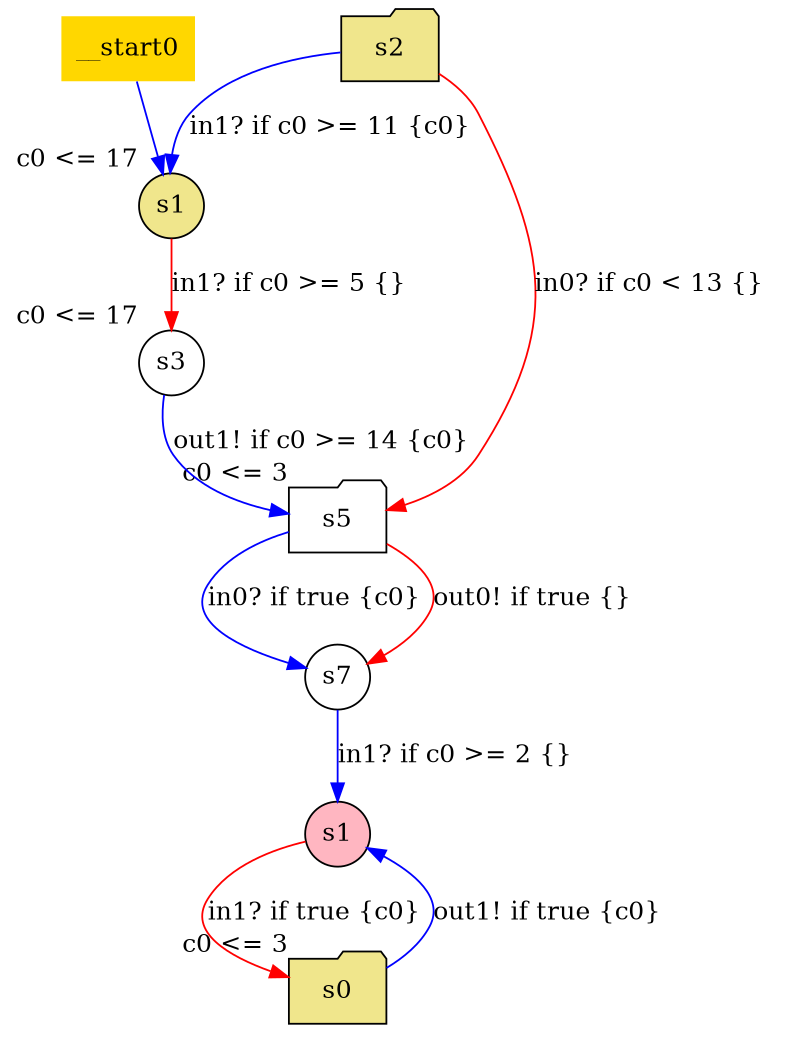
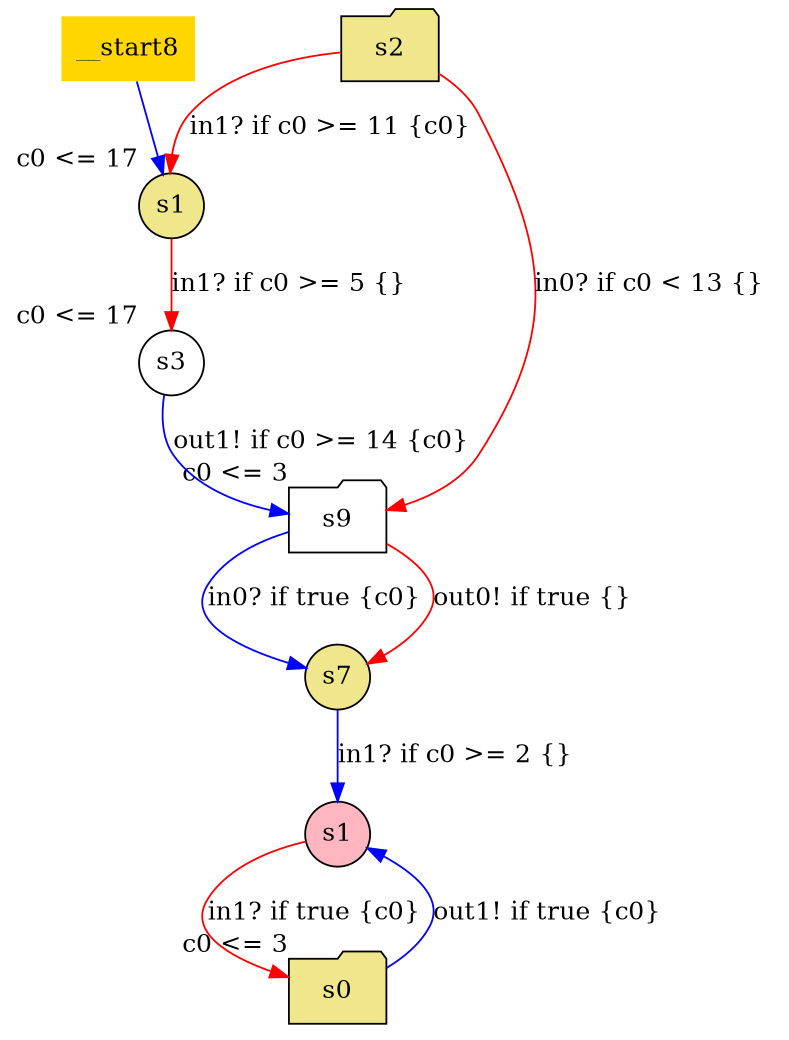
(128, 49) -> (128, 49)
(238, 79) -> (238, 79)
(338, 520) -> (338, 520)
(338, 677) -> (338, 677)
